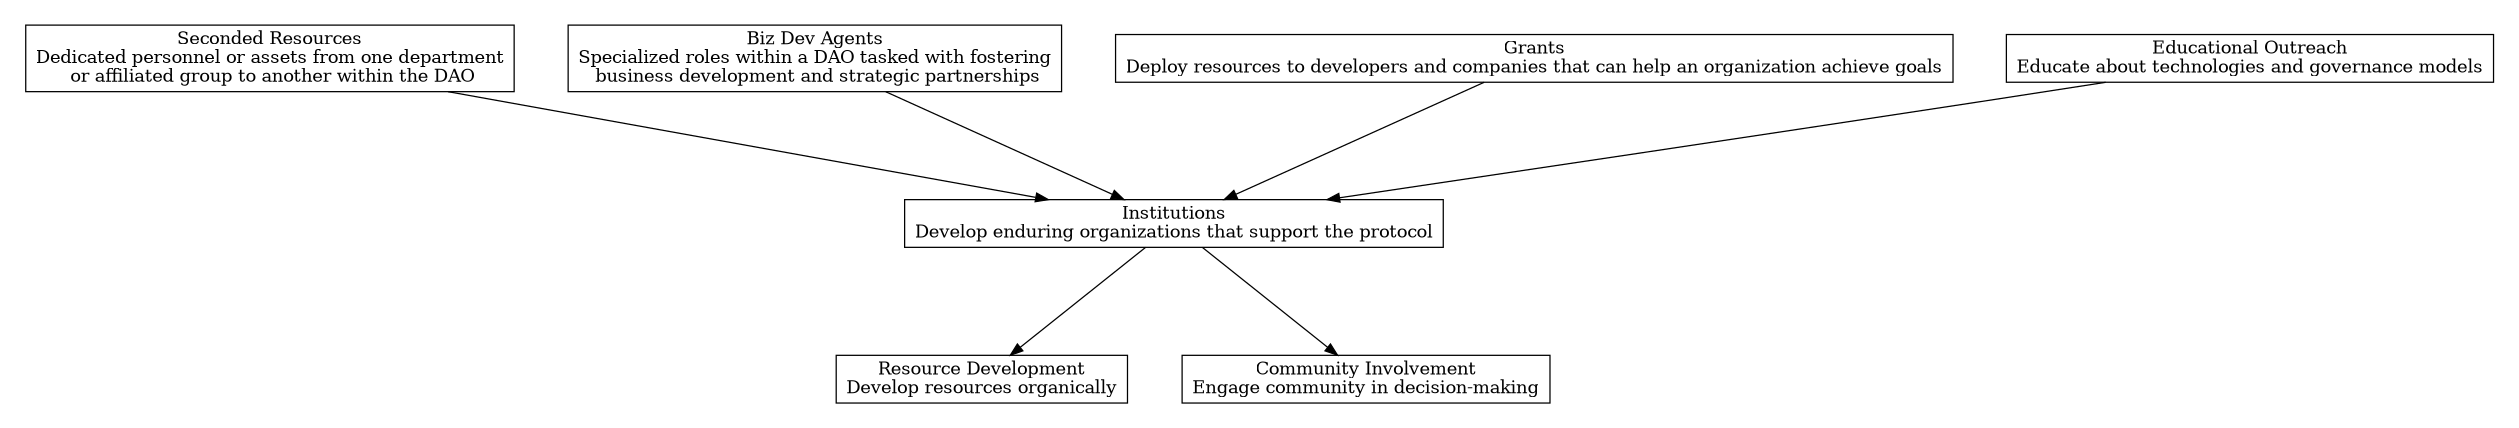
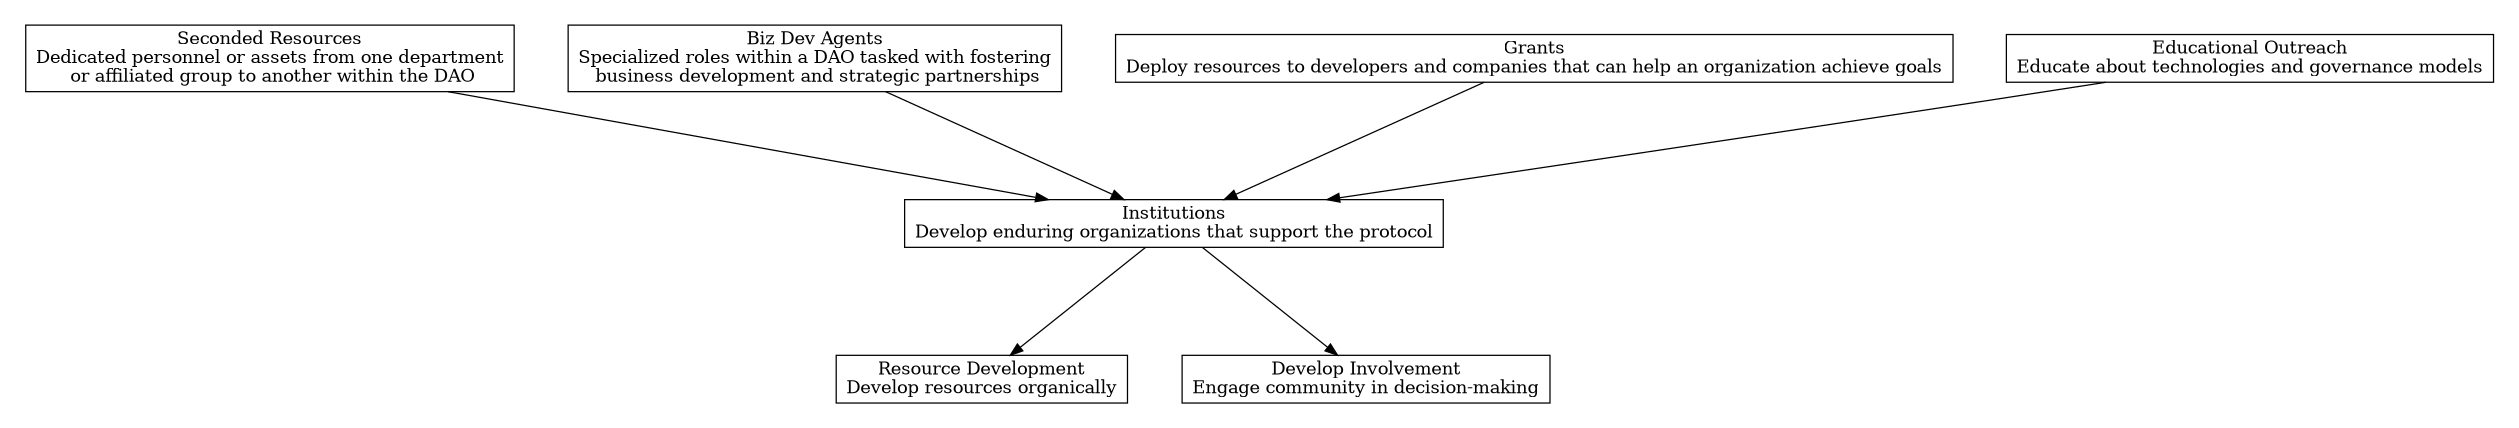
(1366, 379) -> (1366, 379)
